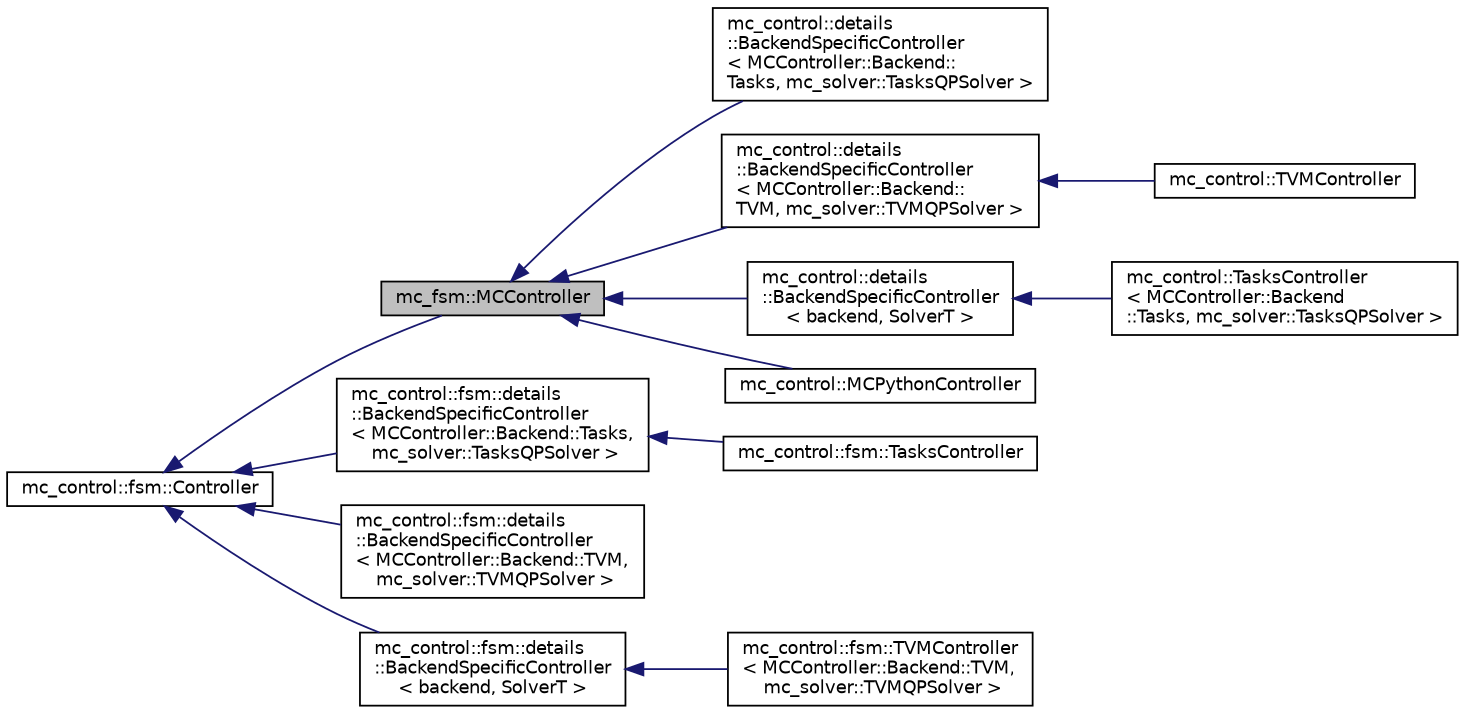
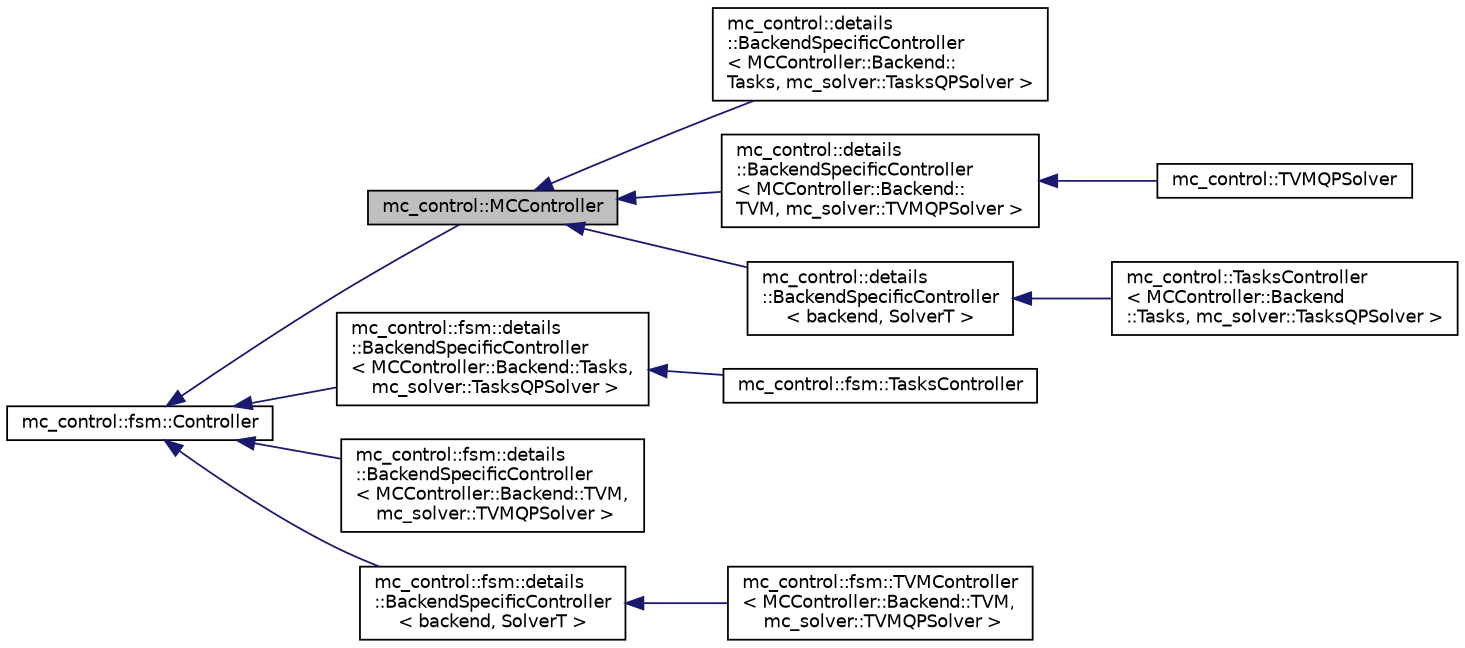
(1285, 181) -> (1285, 181)
(493, 298) -> (493, 208)
(880, 386) -> none
